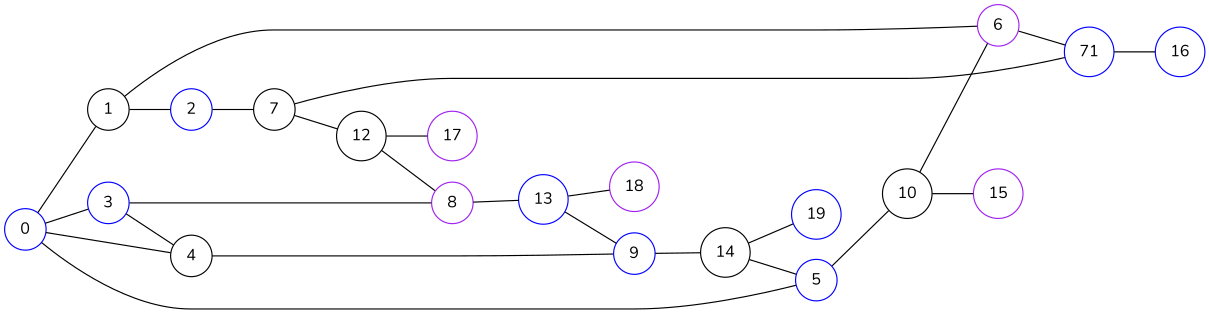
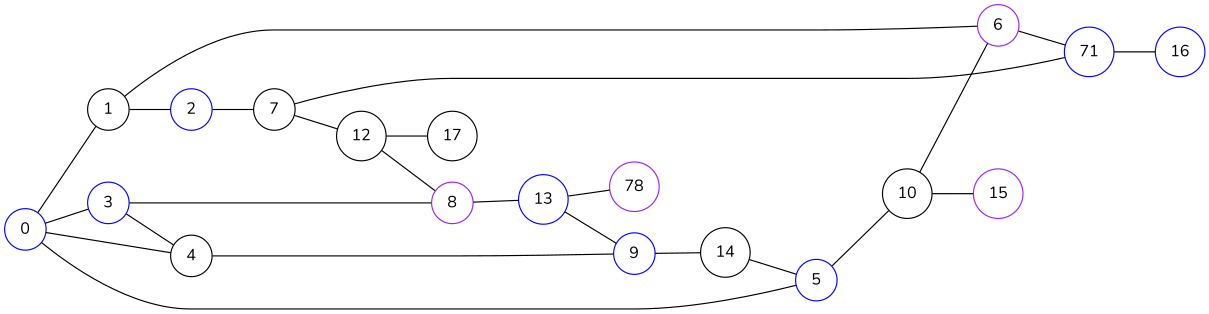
(452, 136) -> (452, 136)
(634, 187) -> (634, 187)
(816, 214) -> none
